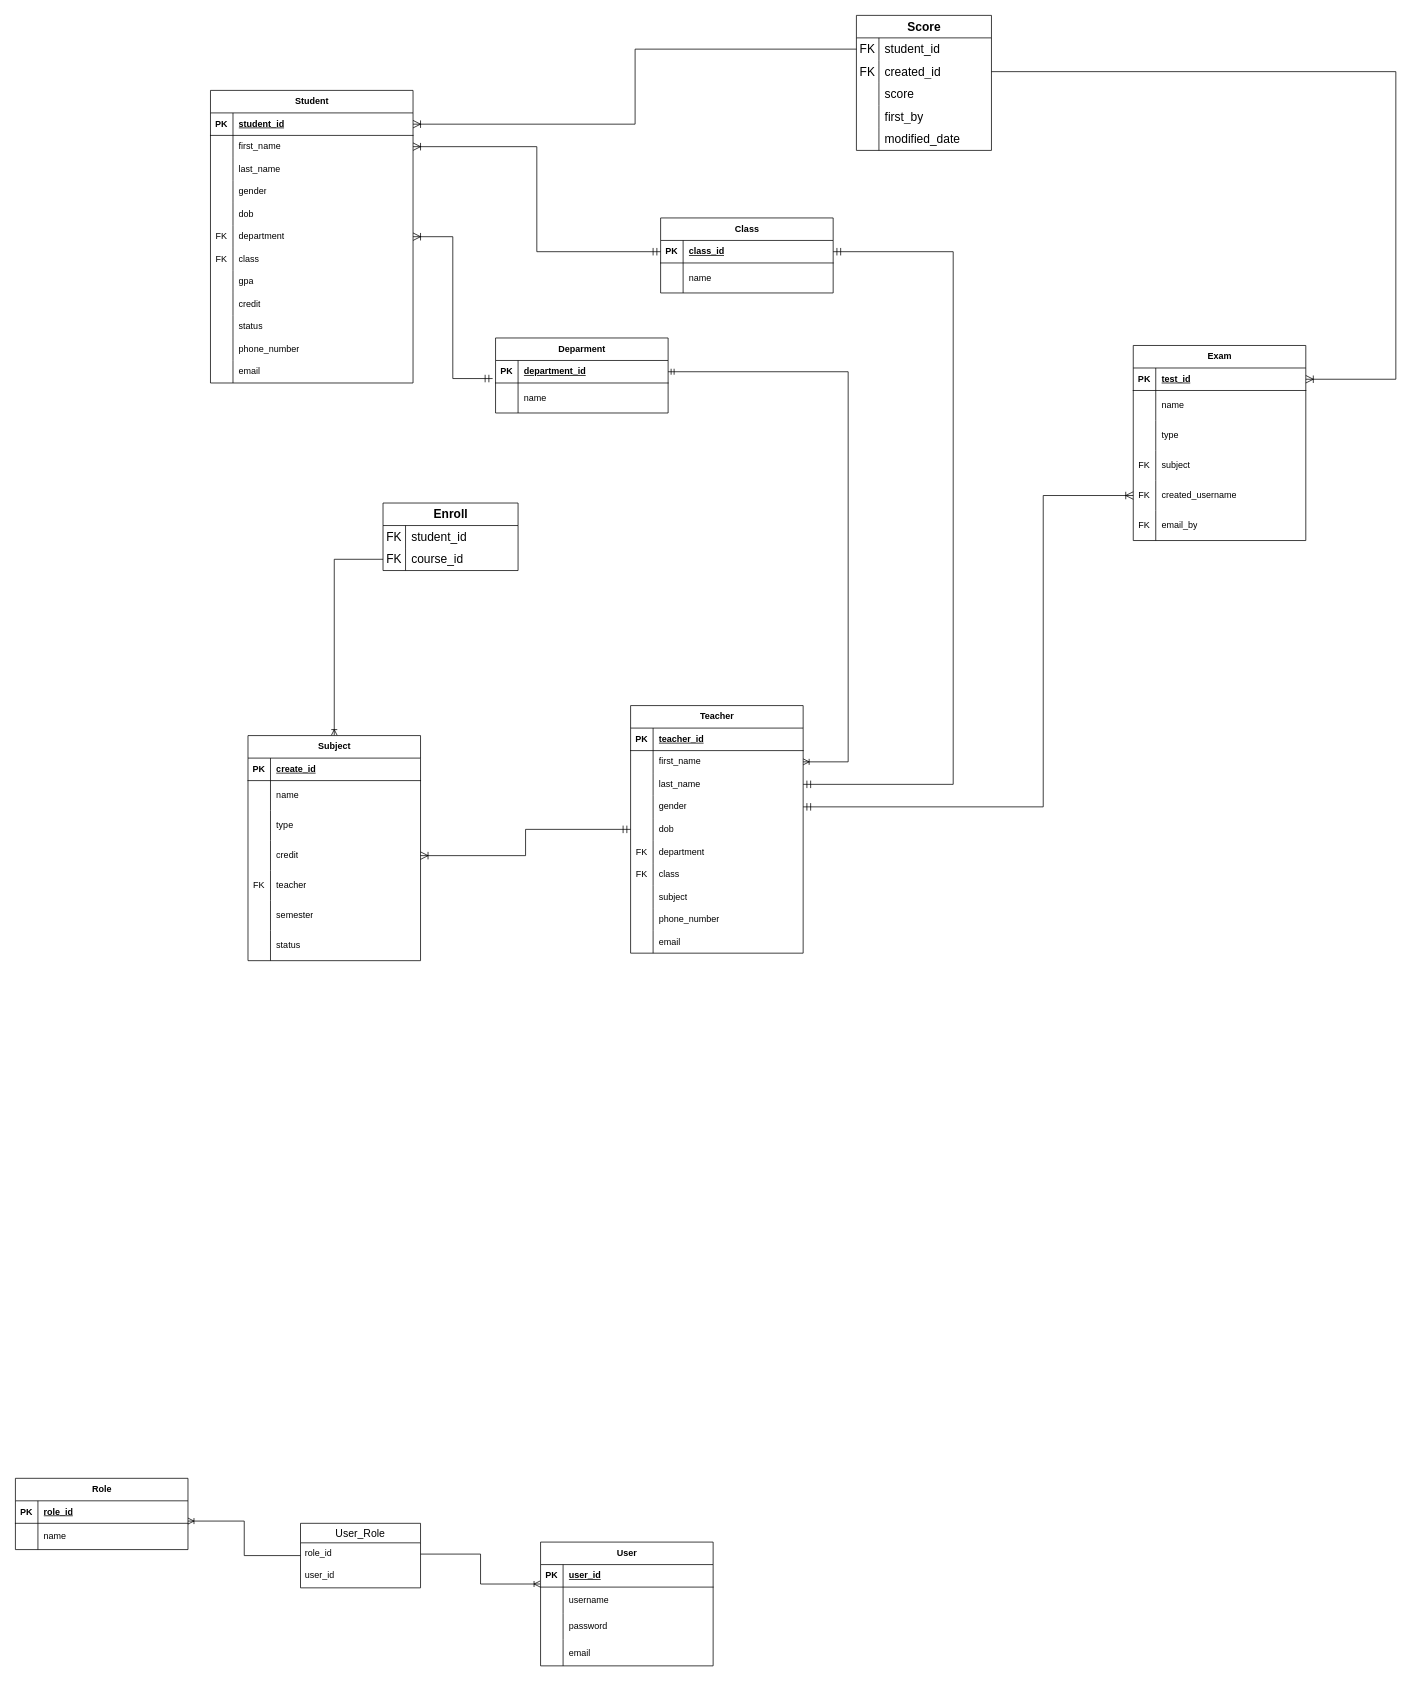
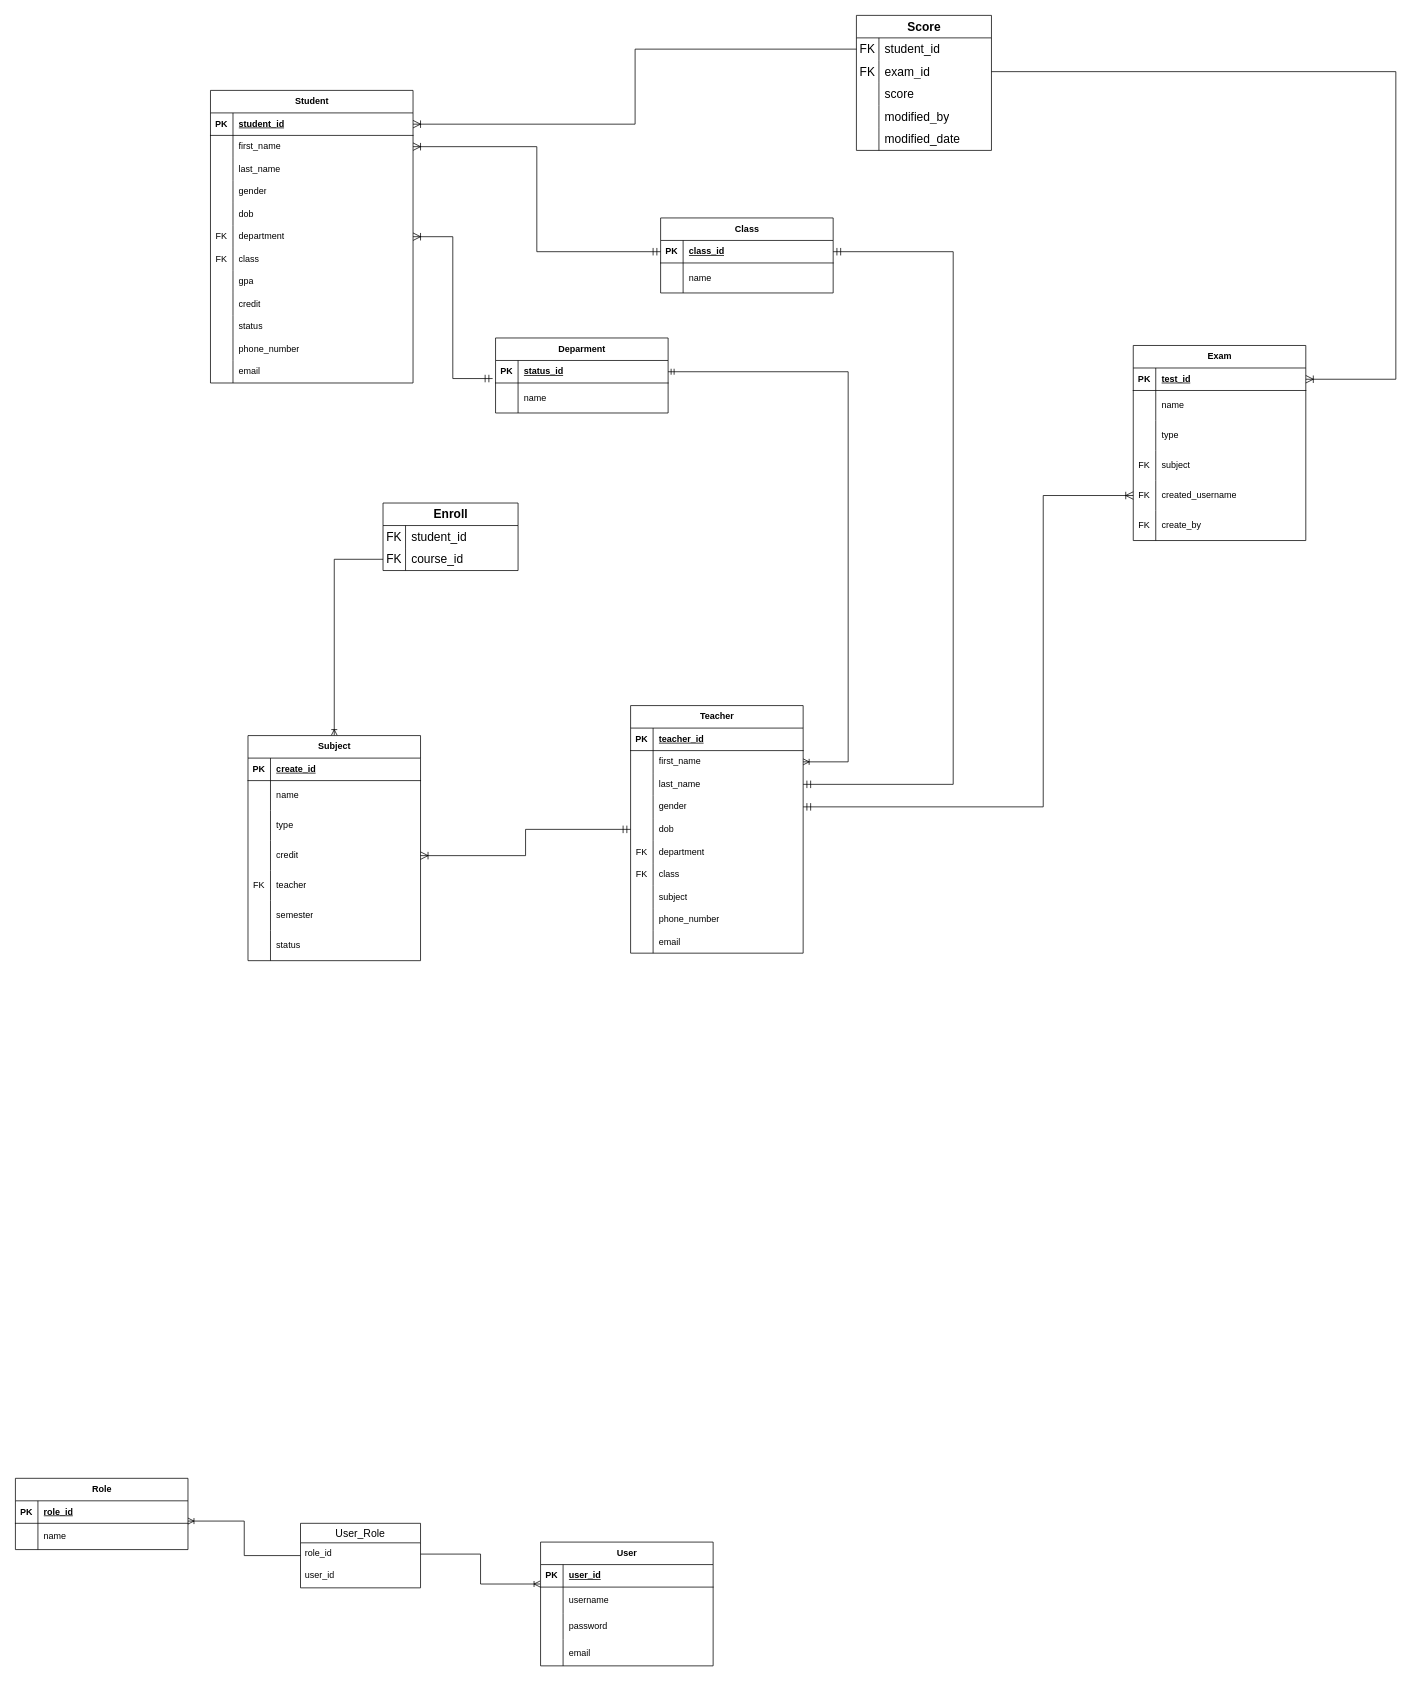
(917, 72) -> (907, 72)
(910, 117) -> (918, 117)
(555, 372) -> (545, 372)
(1179, 525) -> (1184, 525)
